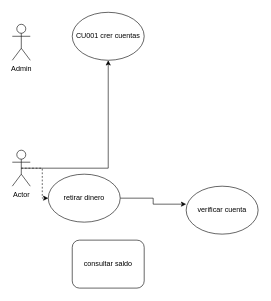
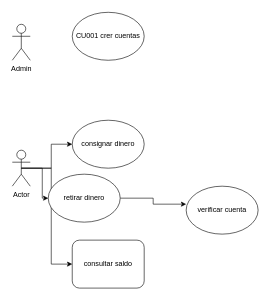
none -> (51, 144)
none -> (108, 144)
(108, 144) -> (51, 263)
(42, 185) -> (42, 185)
